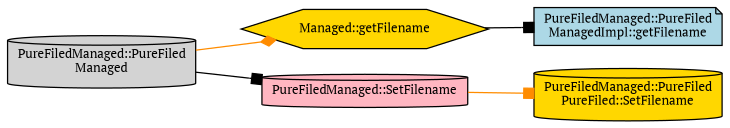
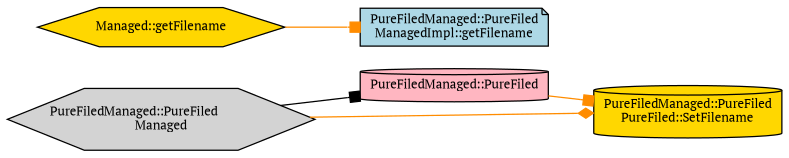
(503, 28) -> (316, 27)
(228, 46) -> (444, 115)
(102, 62) -> (161, 119)
(365, 91) -> (454, 85)
